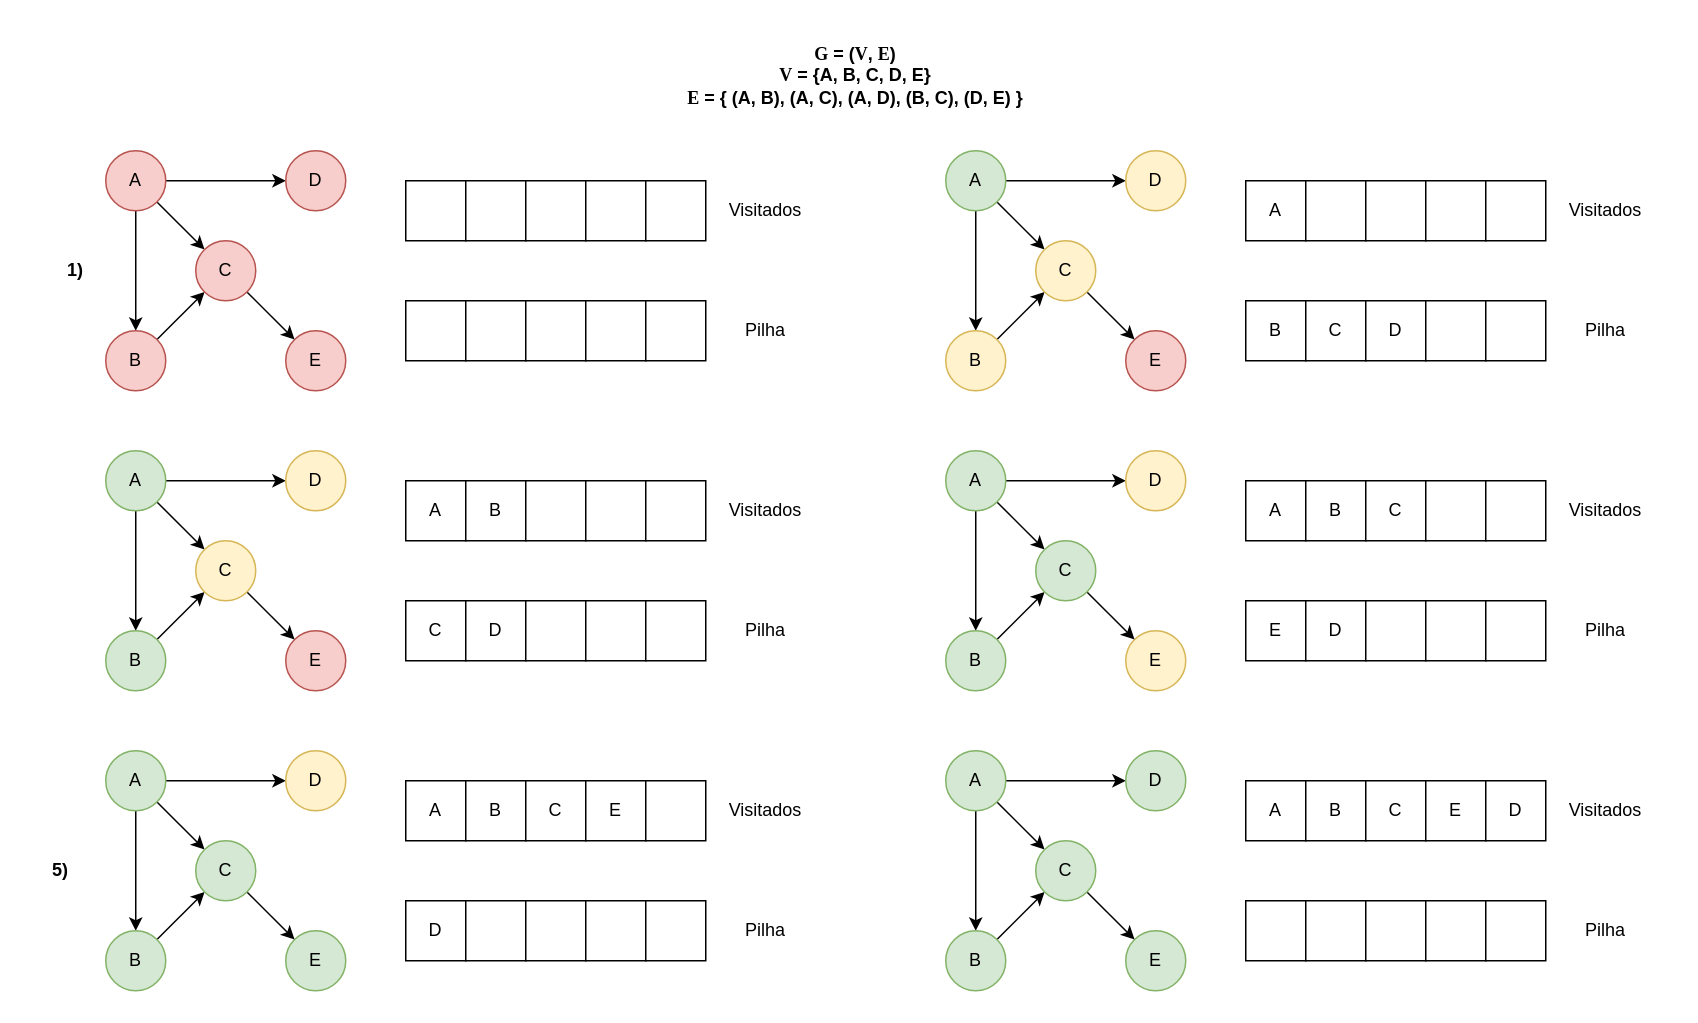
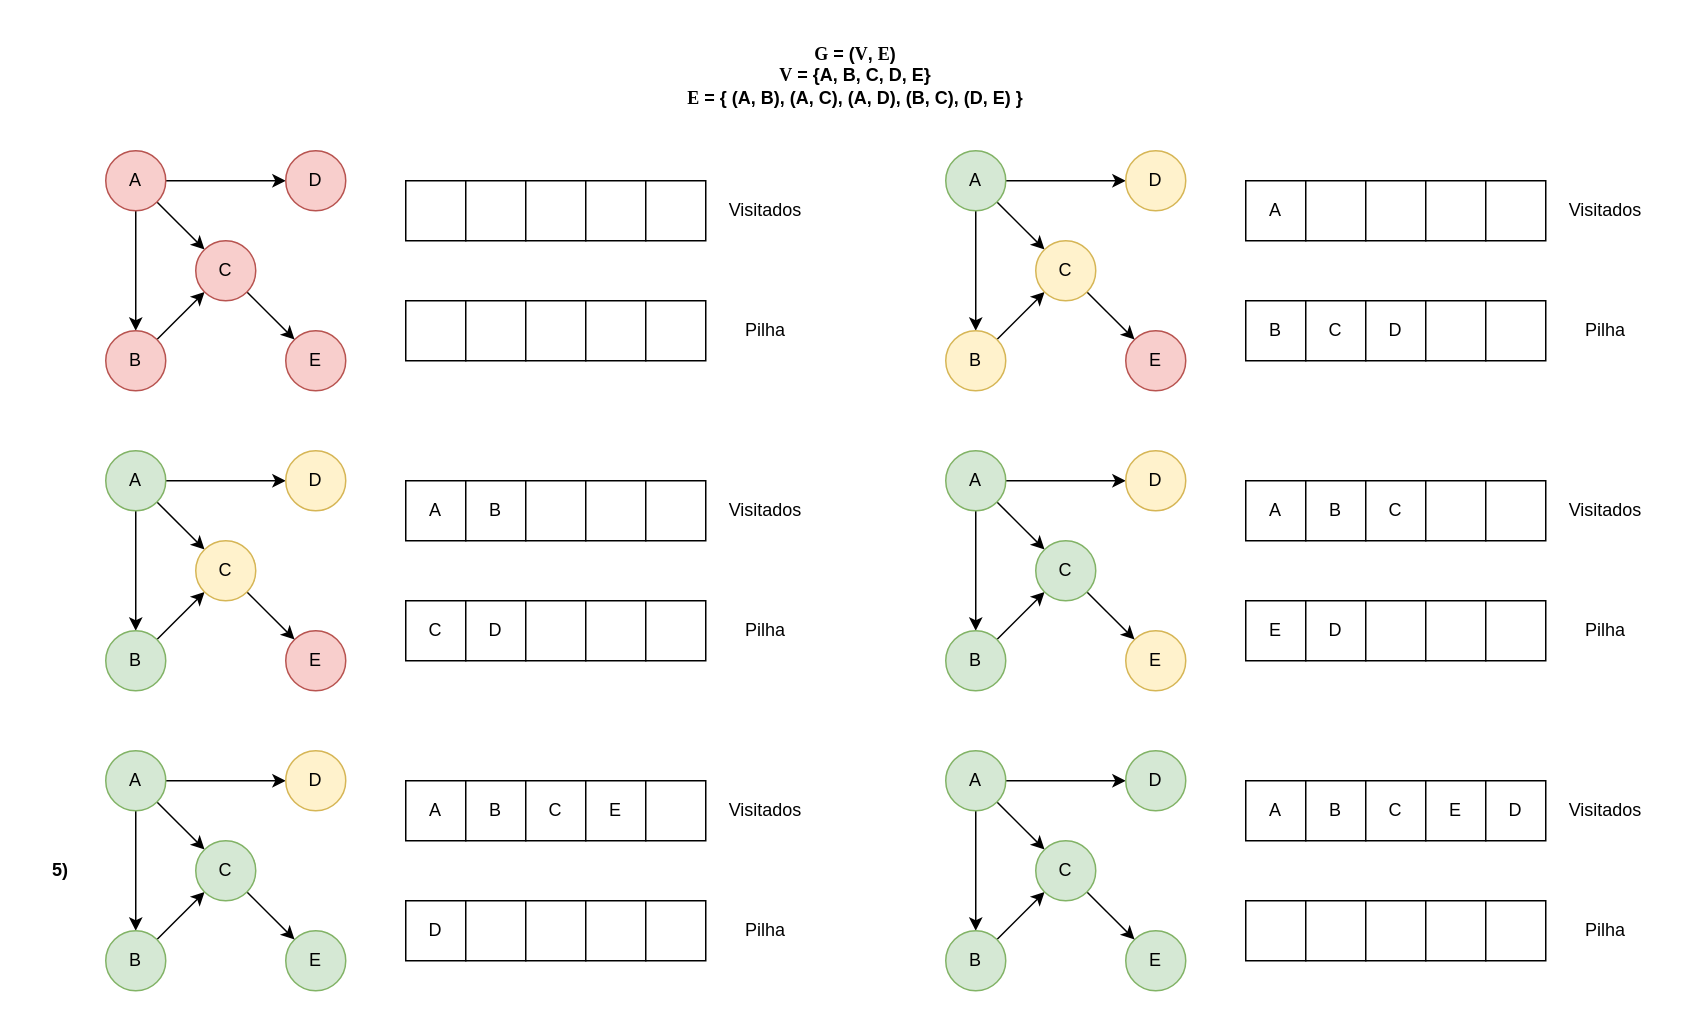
(76, 271) -> none
